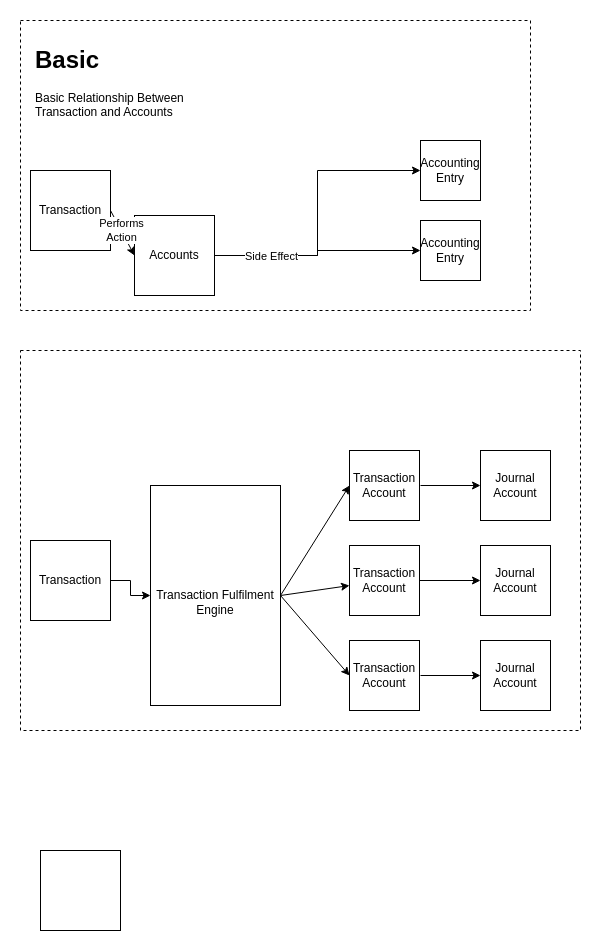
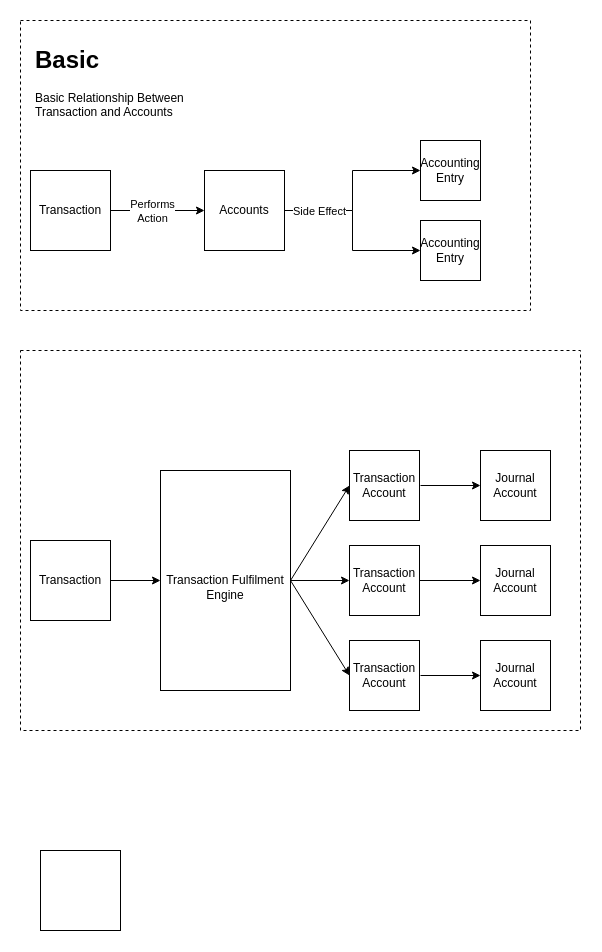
(175, 256) -> (245, 211)
(216, 596) -> (226, 581)
